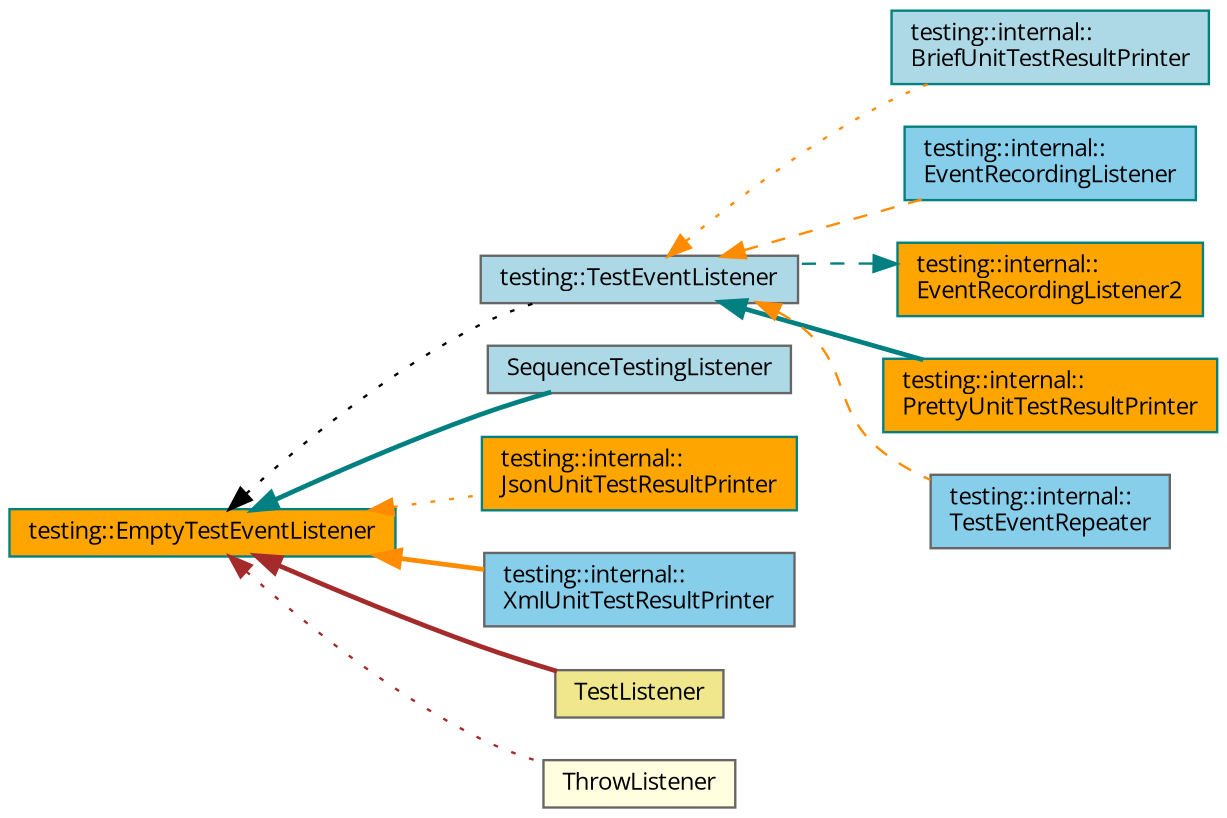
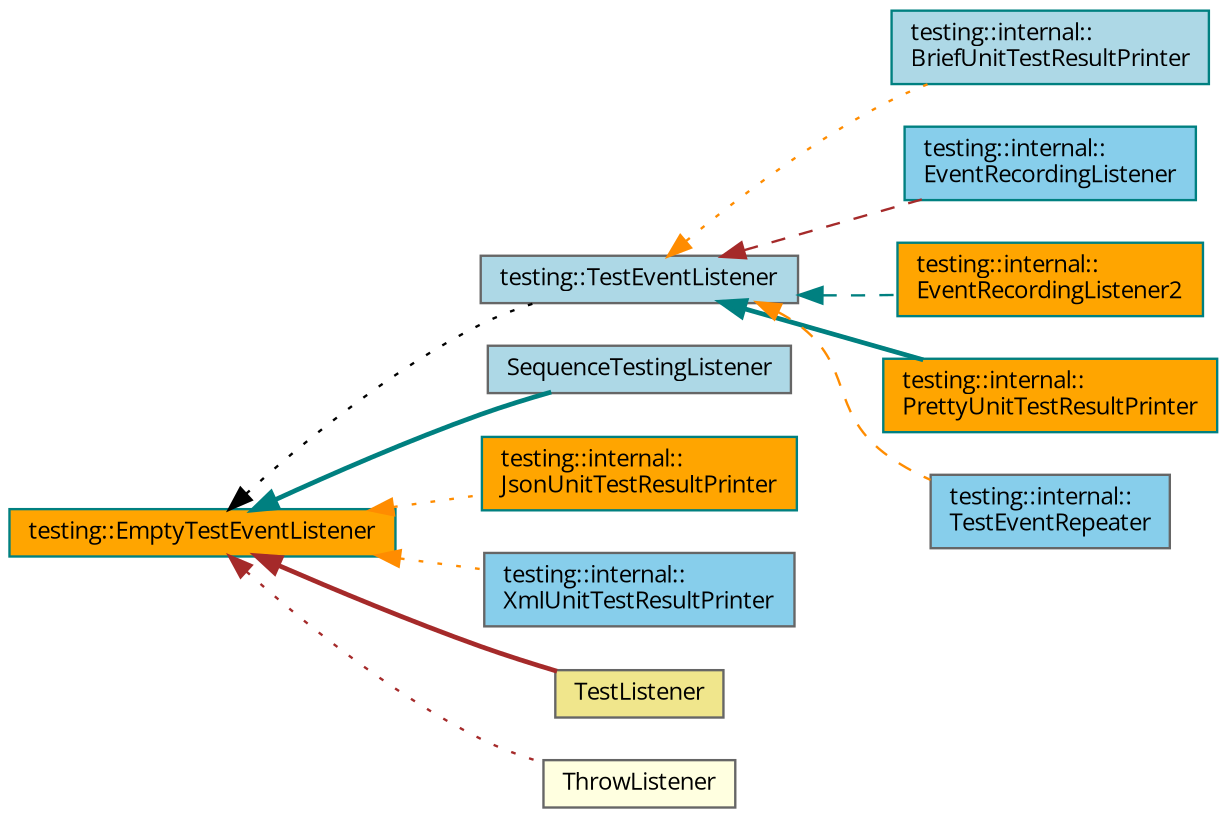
(834, 225) -> (834, 225)
(836, 263) -> (860, 295)
(442, 564) -> (442, 564)
